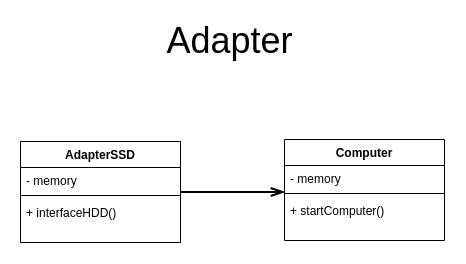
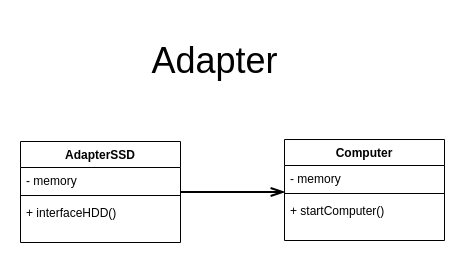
(230, 41) -> (215, 61)
